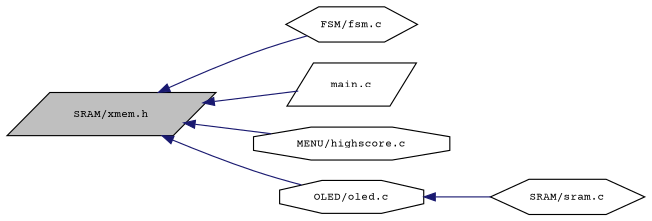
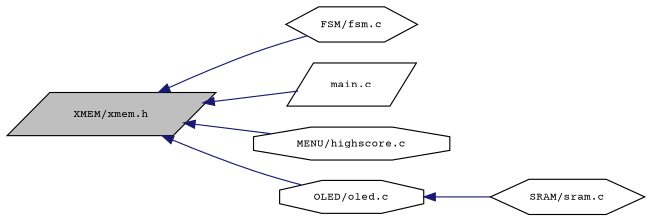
(112, 114) -> (112, 114)
